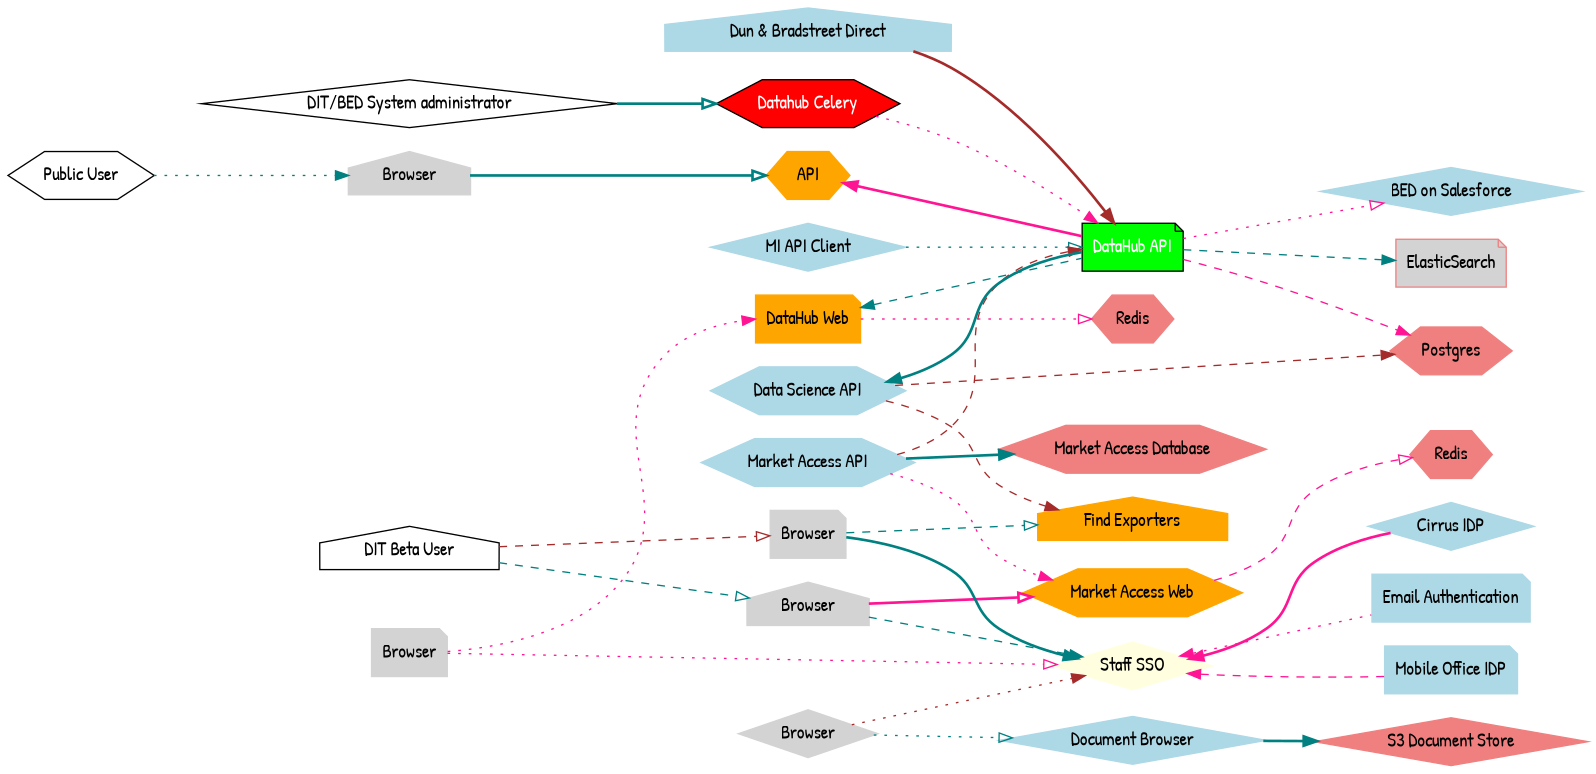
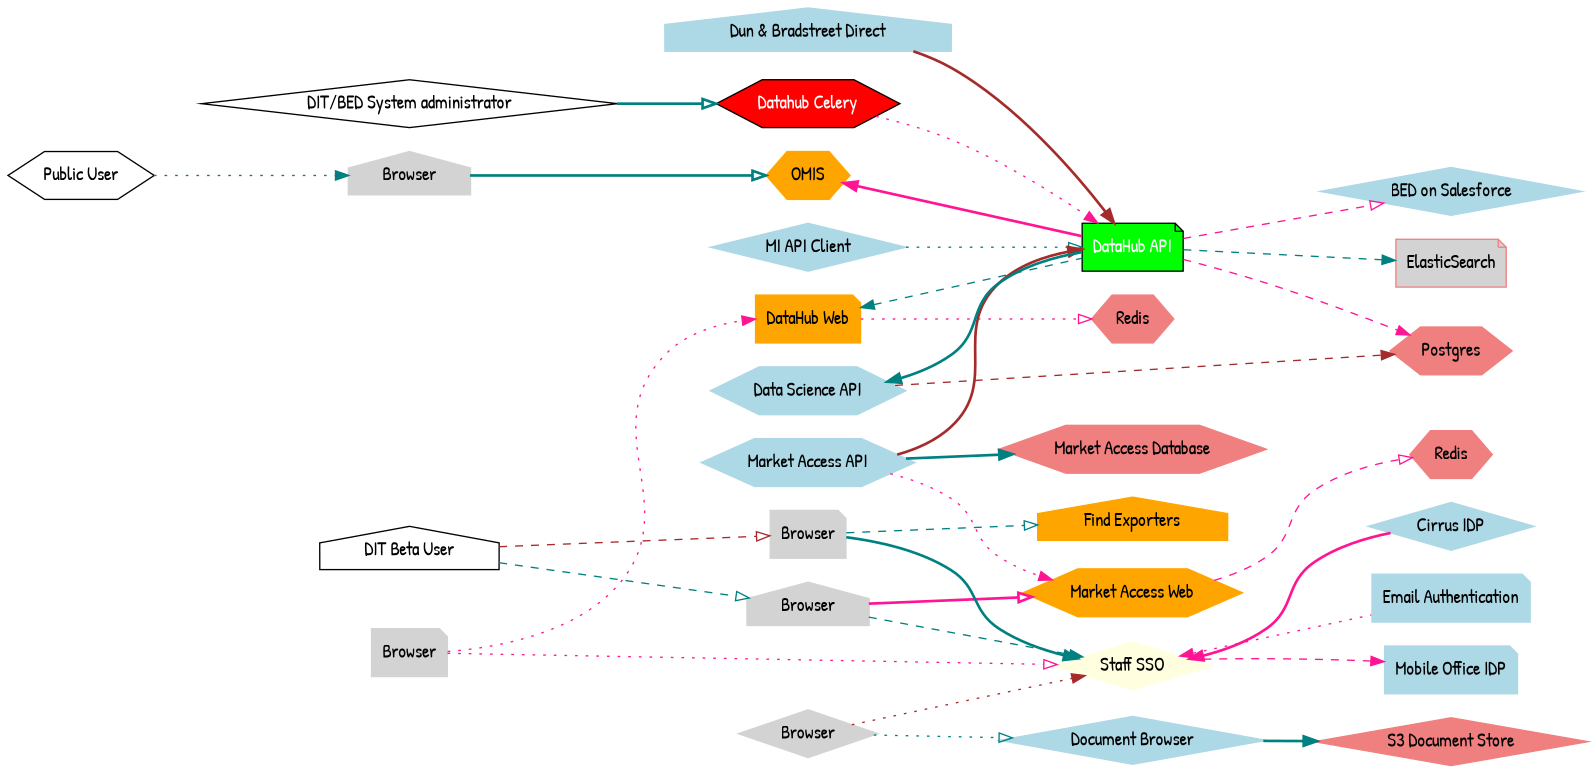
(808, 175) -> (808, 175)
(1277, 222) -> (1277, 222)
(975, 347) -> (975, 347)
(971, 447) -> none
(1292, 677) -> (1281, 659)
